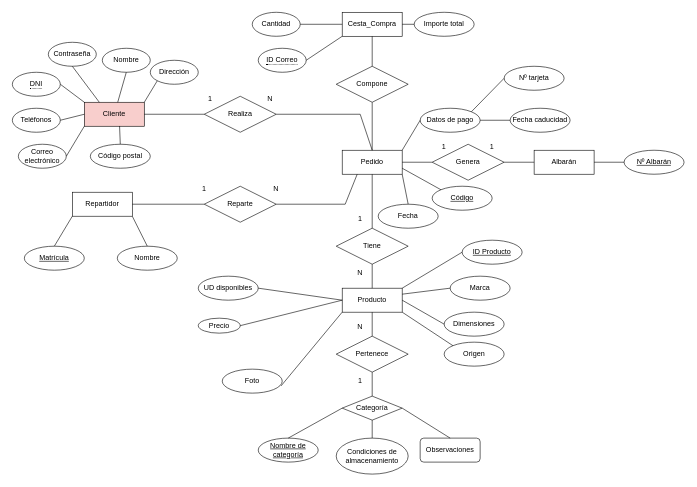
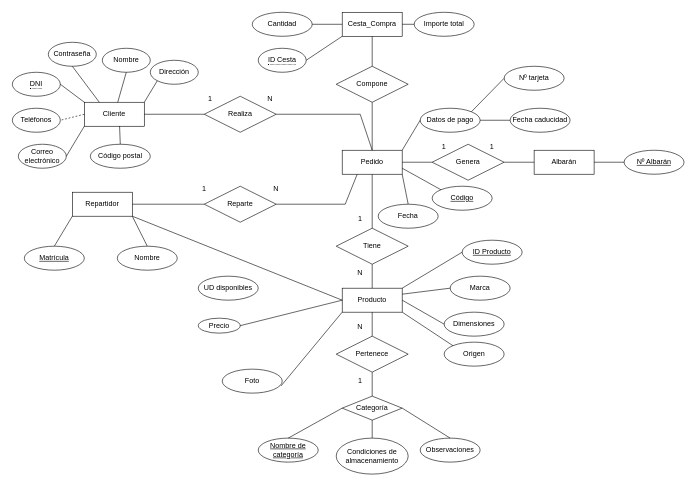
(276, 24) -> (282, 24)
(282, 60) -> (282, 60)
(114, 114) -> (114, 114)
(72, 117) -> (72, 117)
(298, 294) -> (237, 258)
(450, 450) -> (450, 450)
